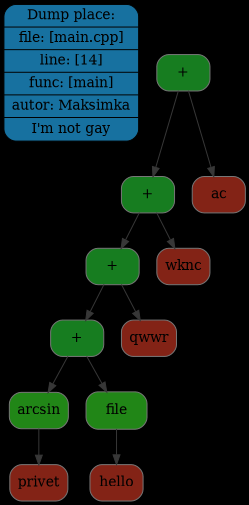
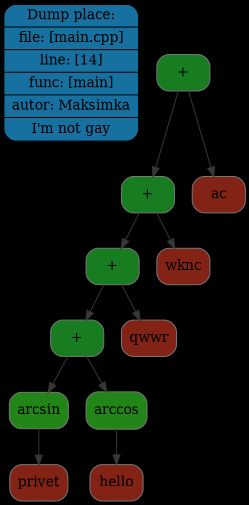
(117, 411) -> (117, 411)
